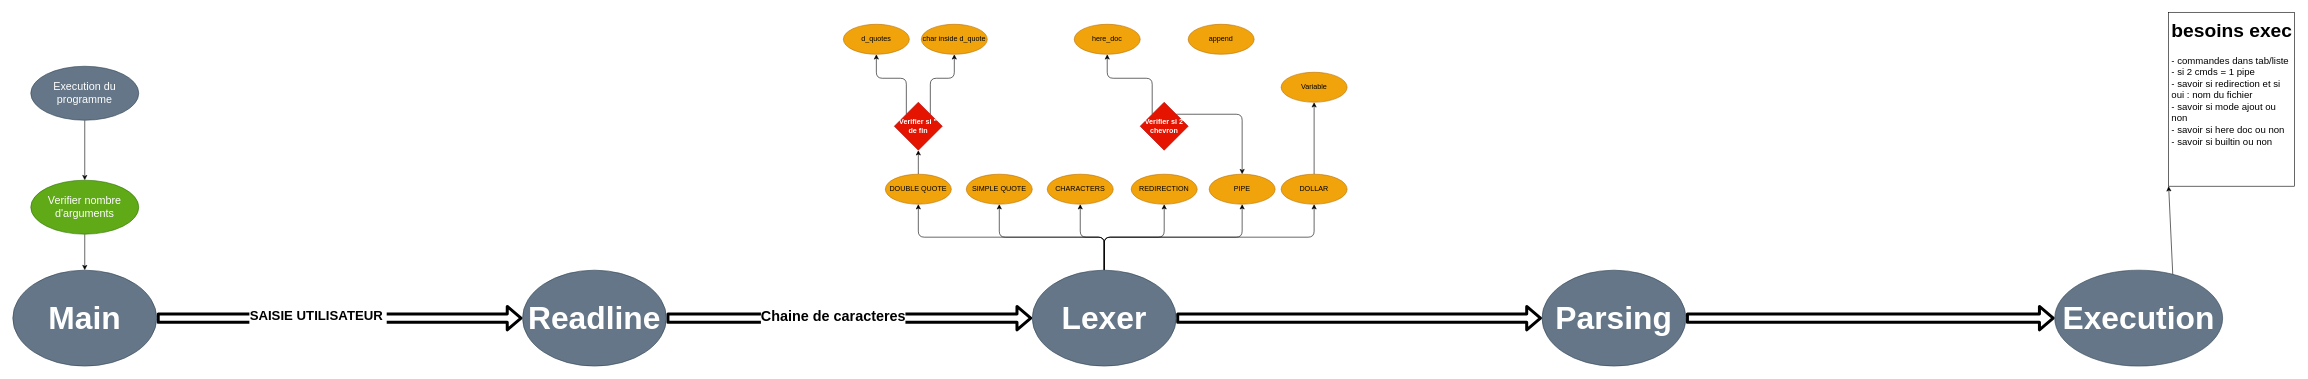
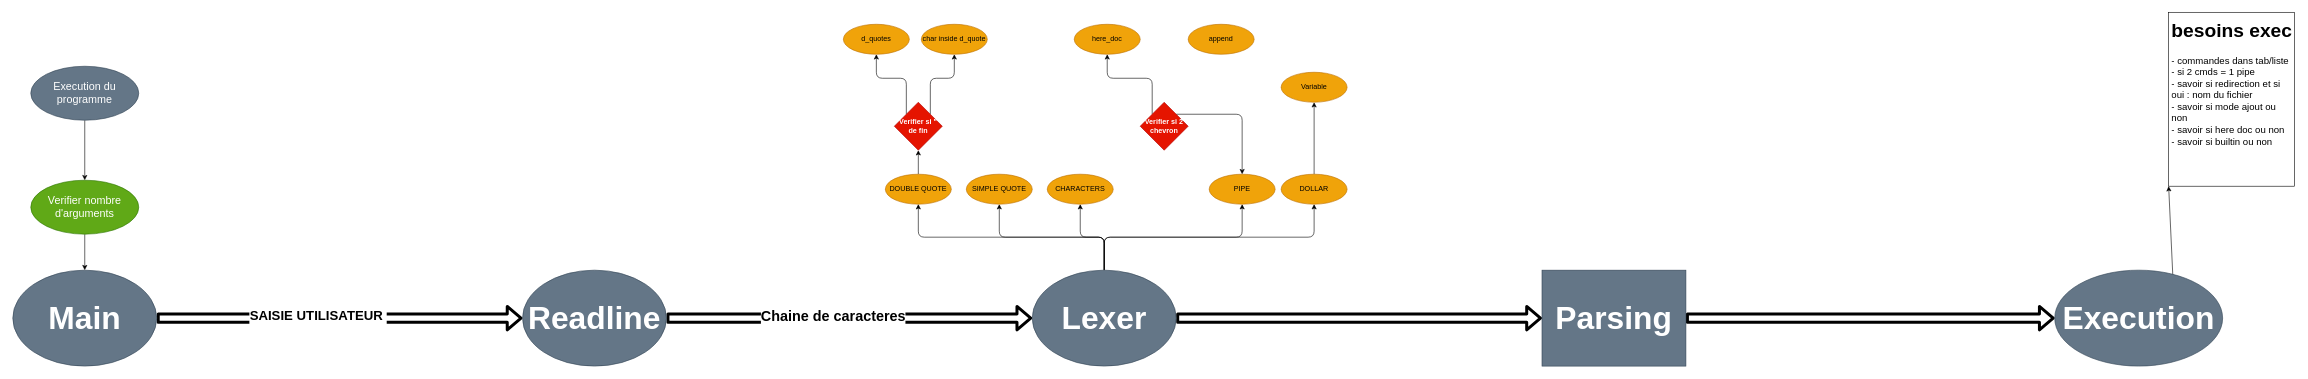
(1164, 189) -> none
(1164, 234) -> none
(1614, 318) -> (1614, 318)
